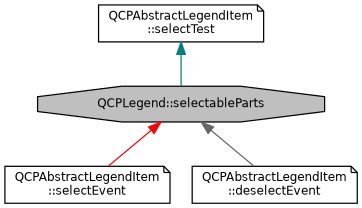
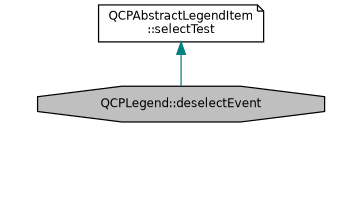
(181, 104) -> (181, 104)
(87, 185) -> none
(275, 185) -> none
